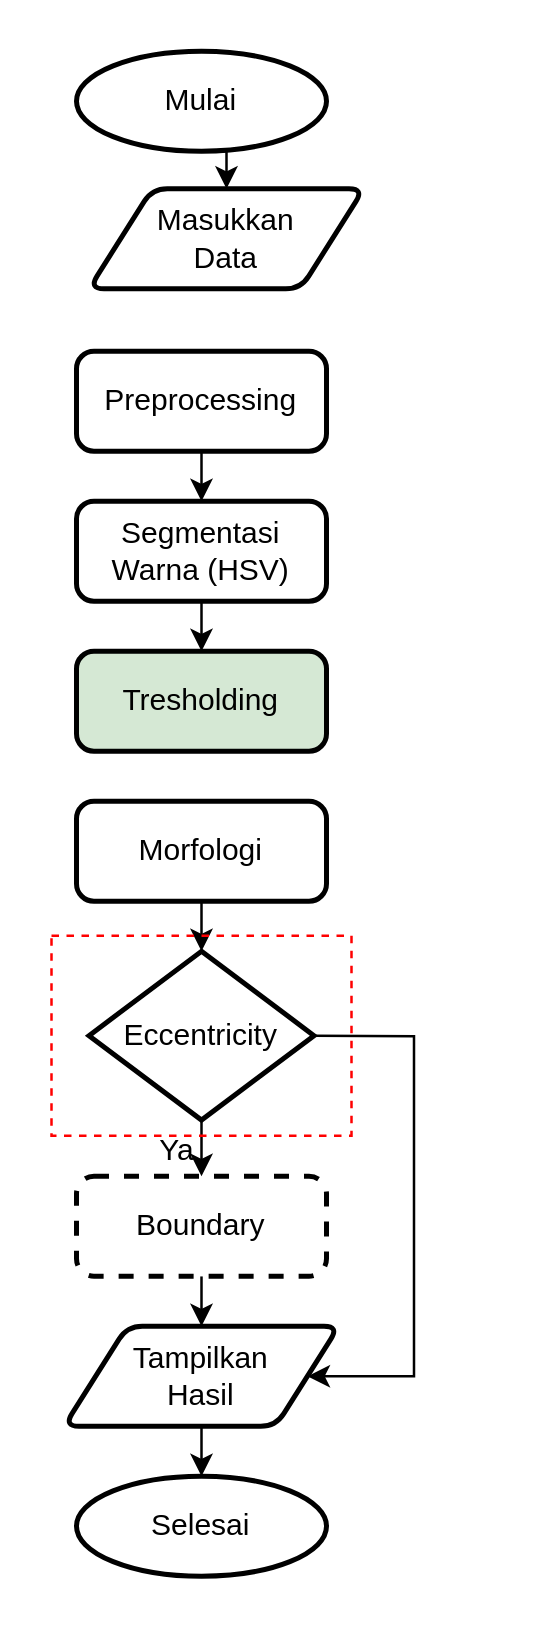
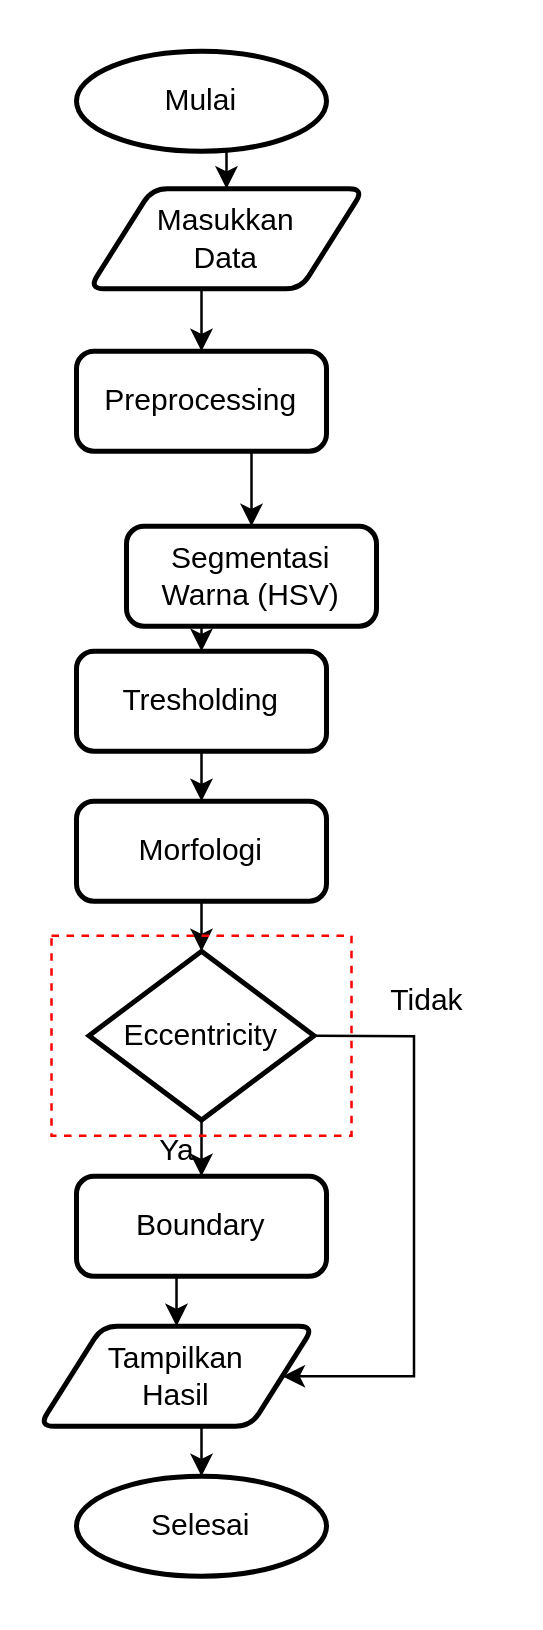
none -> (201, 310)
(201, 551) -> (251, 576)
(201, 701) -> (201, 701)
none -> (201, 768)
none -> (426, 1001)
(201, 1226) -> (201, 1226)
(201, 1376) -> (176, 1376)
